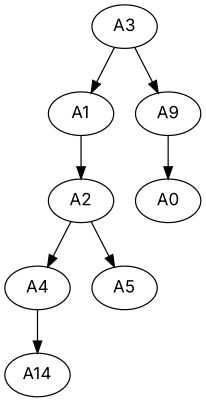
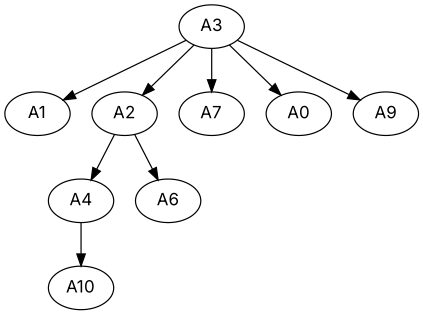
none -> (212, 114)
(81, 151) -> (173, 66)
(168, 151) -> (251, 66)
(125, 288) -> (168, 201)
(38, 375) -> (81, 288)
